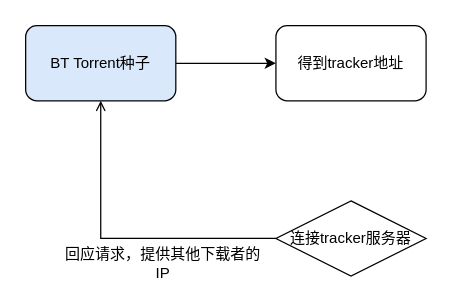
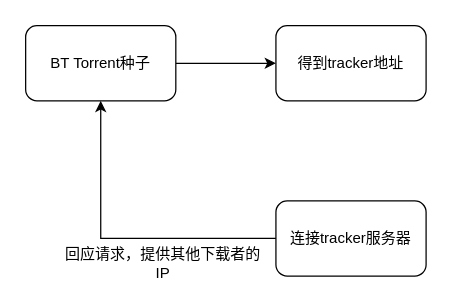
(101, 63) -> (101, 63)
(101, 108) -> (101, 111)
(351, 238) -> (351, 238)
